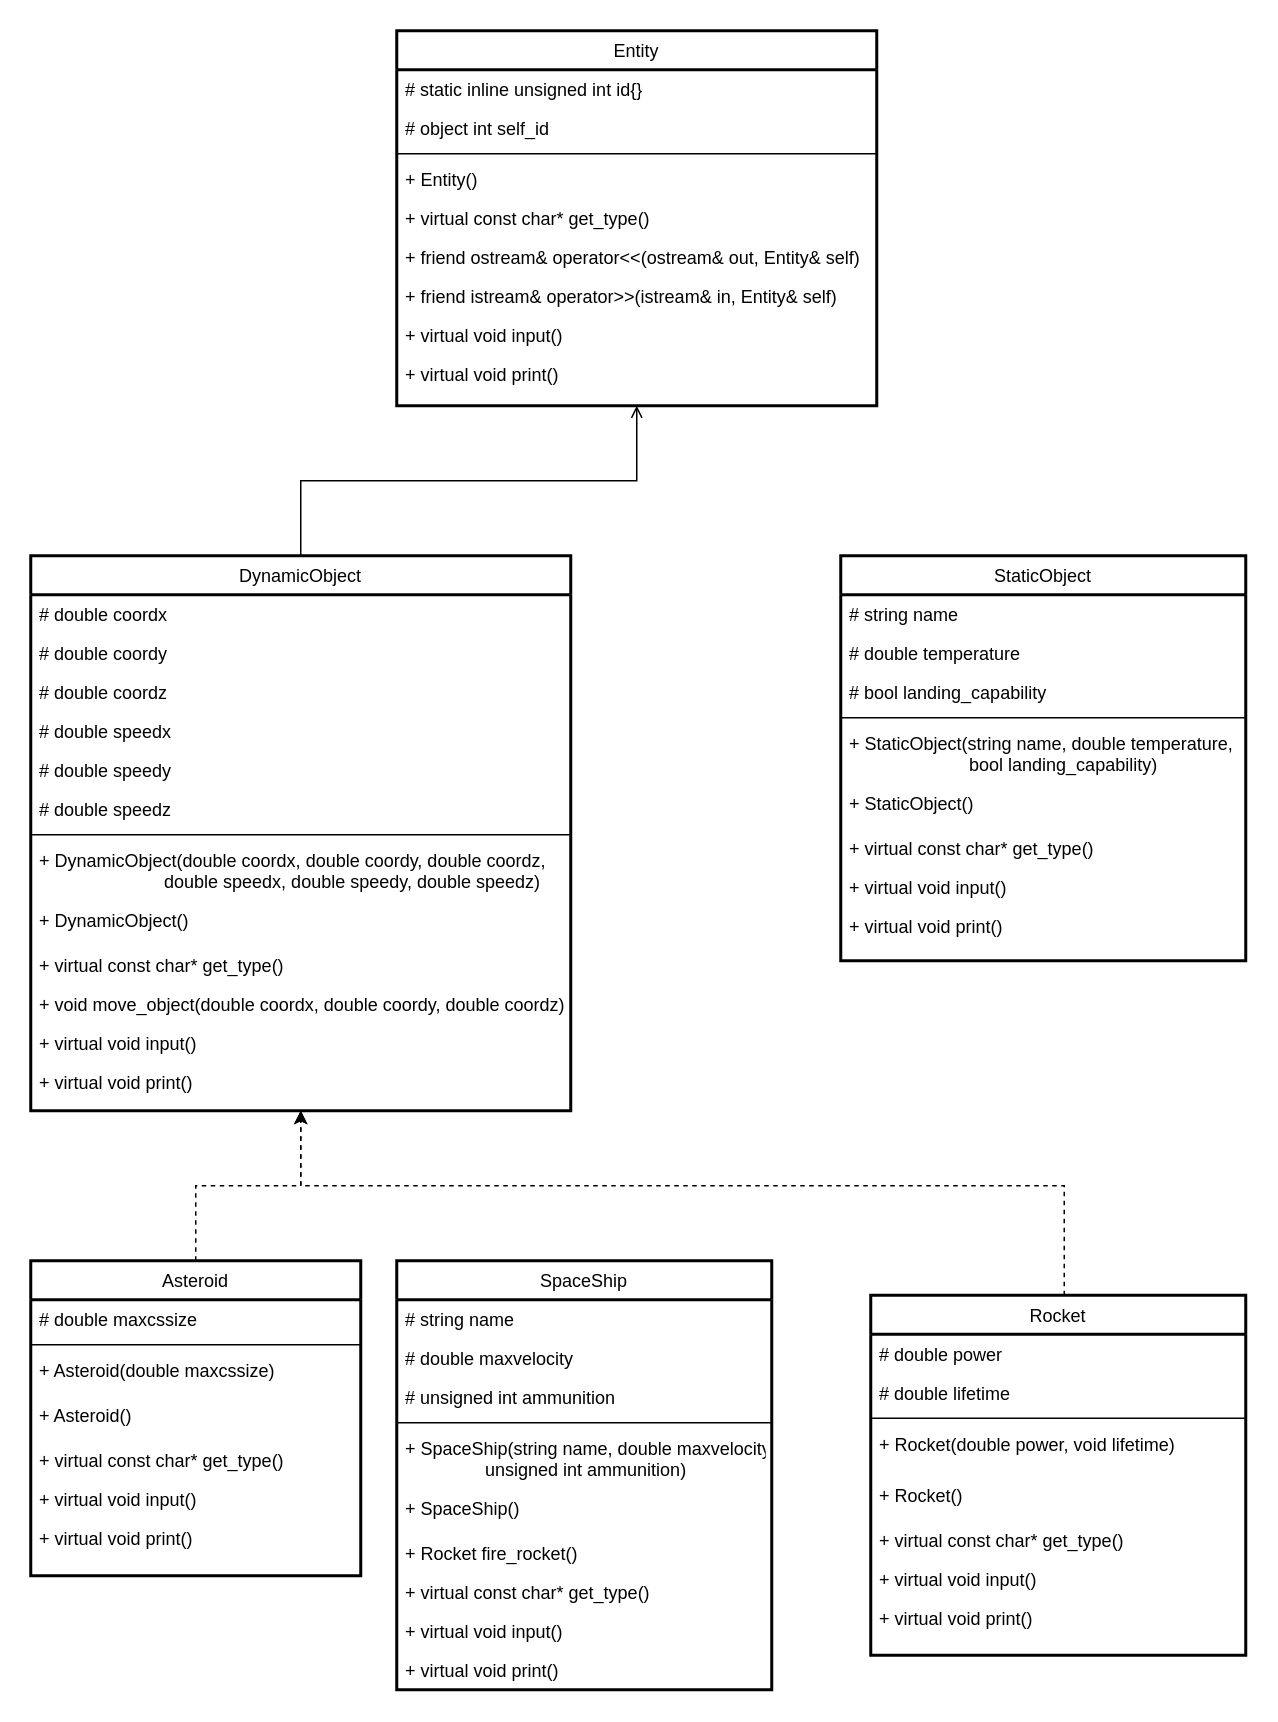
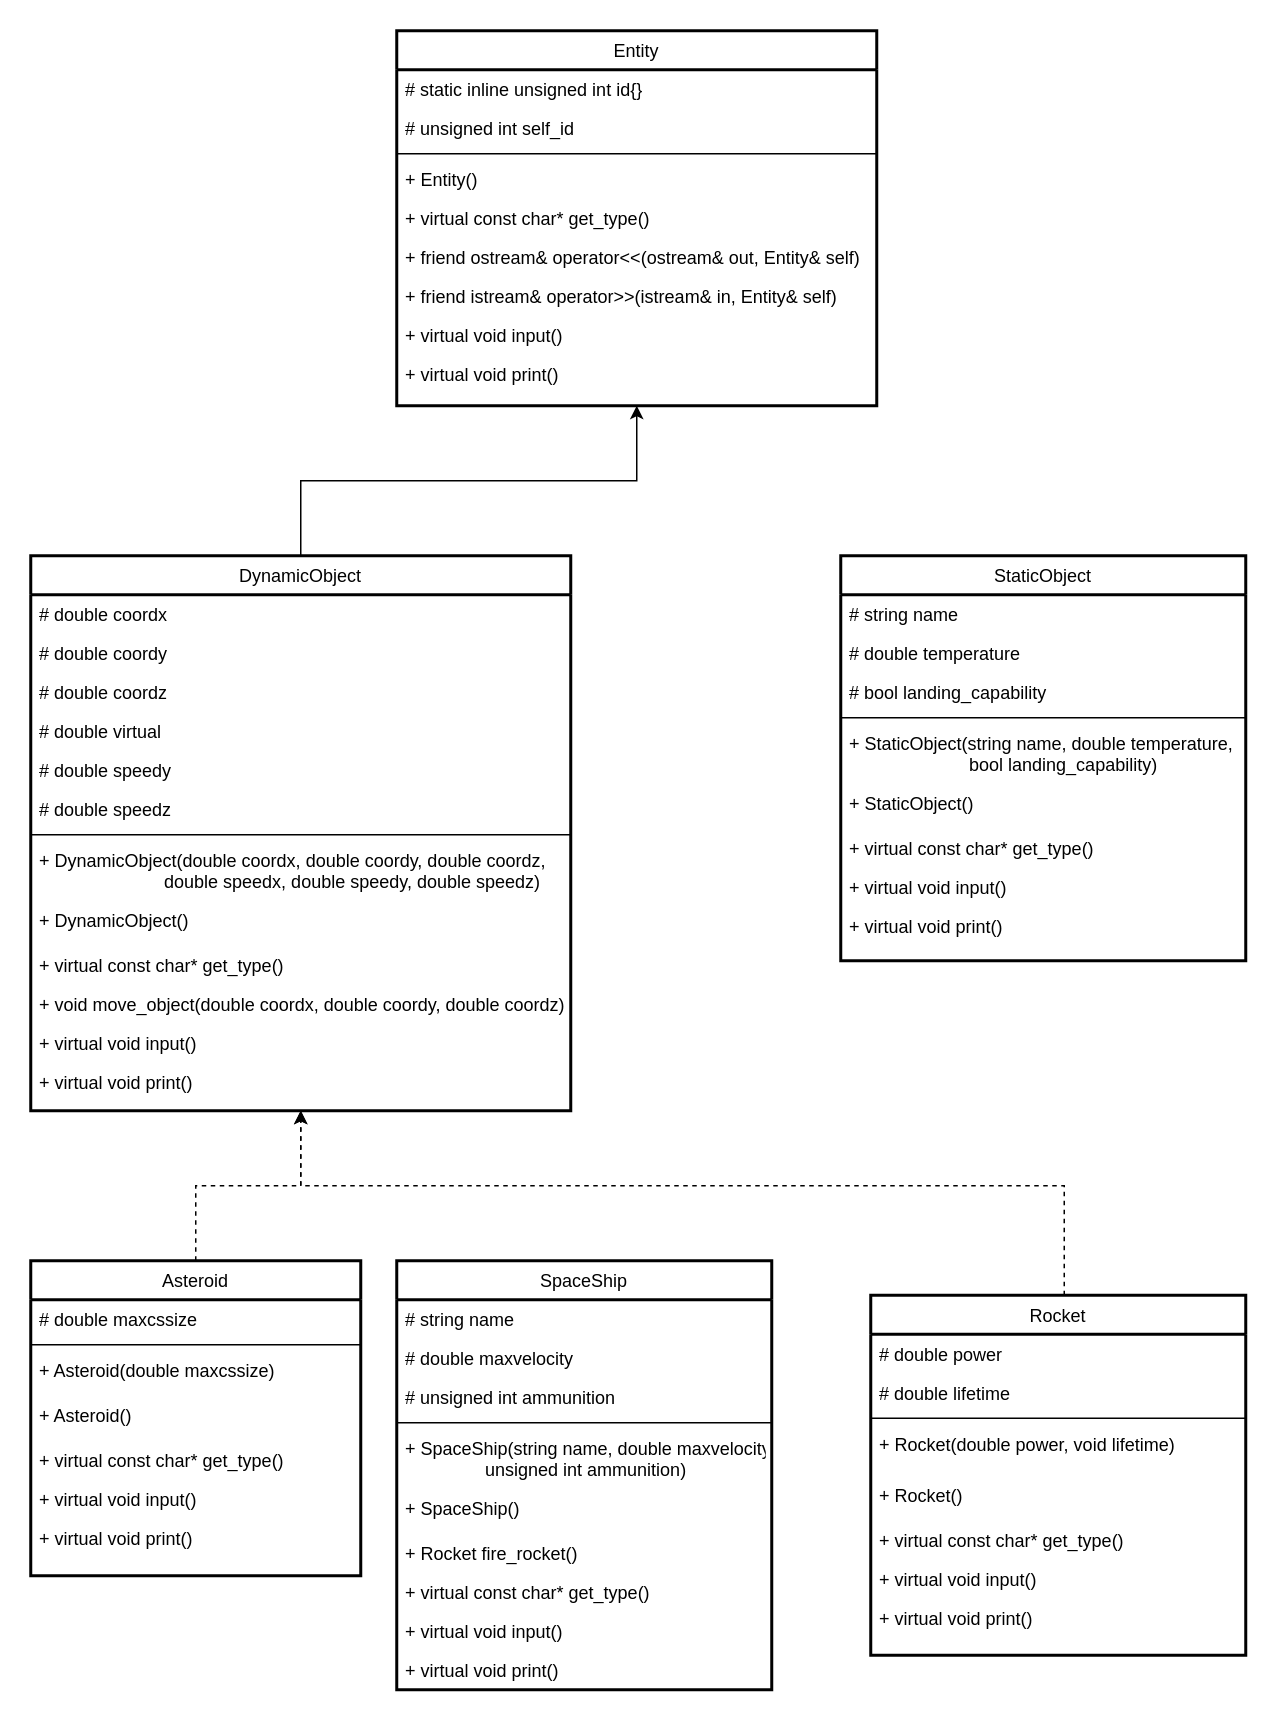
(494, 129) -> (502, 129)
(637, 414) -> (637, 417)
(108, 732) -> (108, 732)
